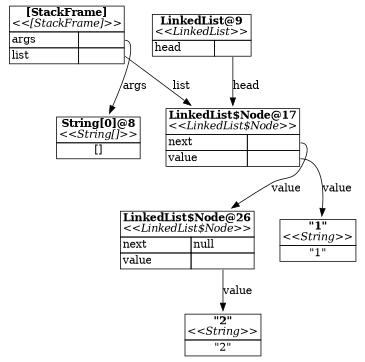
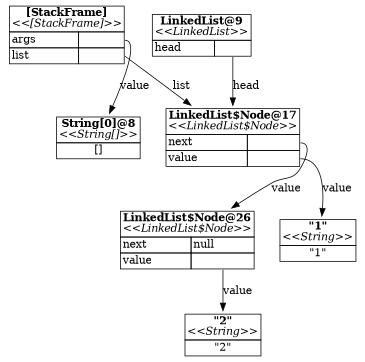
(135, 86) -> (135, 86)
